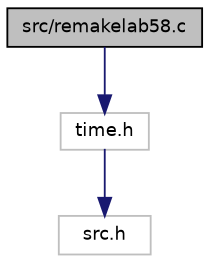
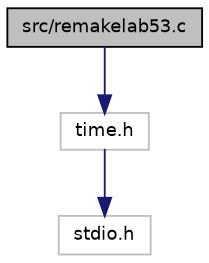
(105, 28) -> (105, 28)
(105, 235) -> (105, 235)
